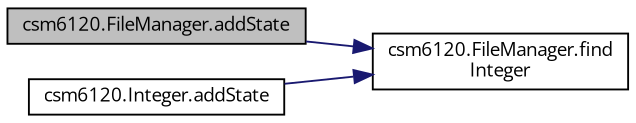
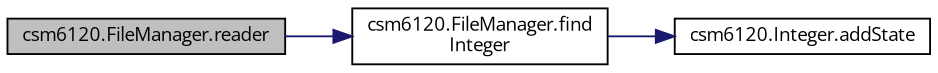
(157, 26) -> (146, 36)
(319, 80) -> (632, 36)
